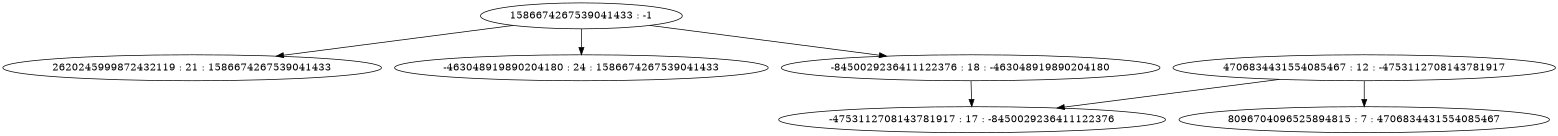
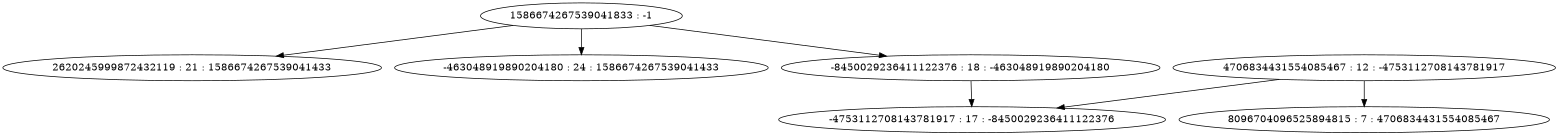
(581, 16) -> (581, 16)
